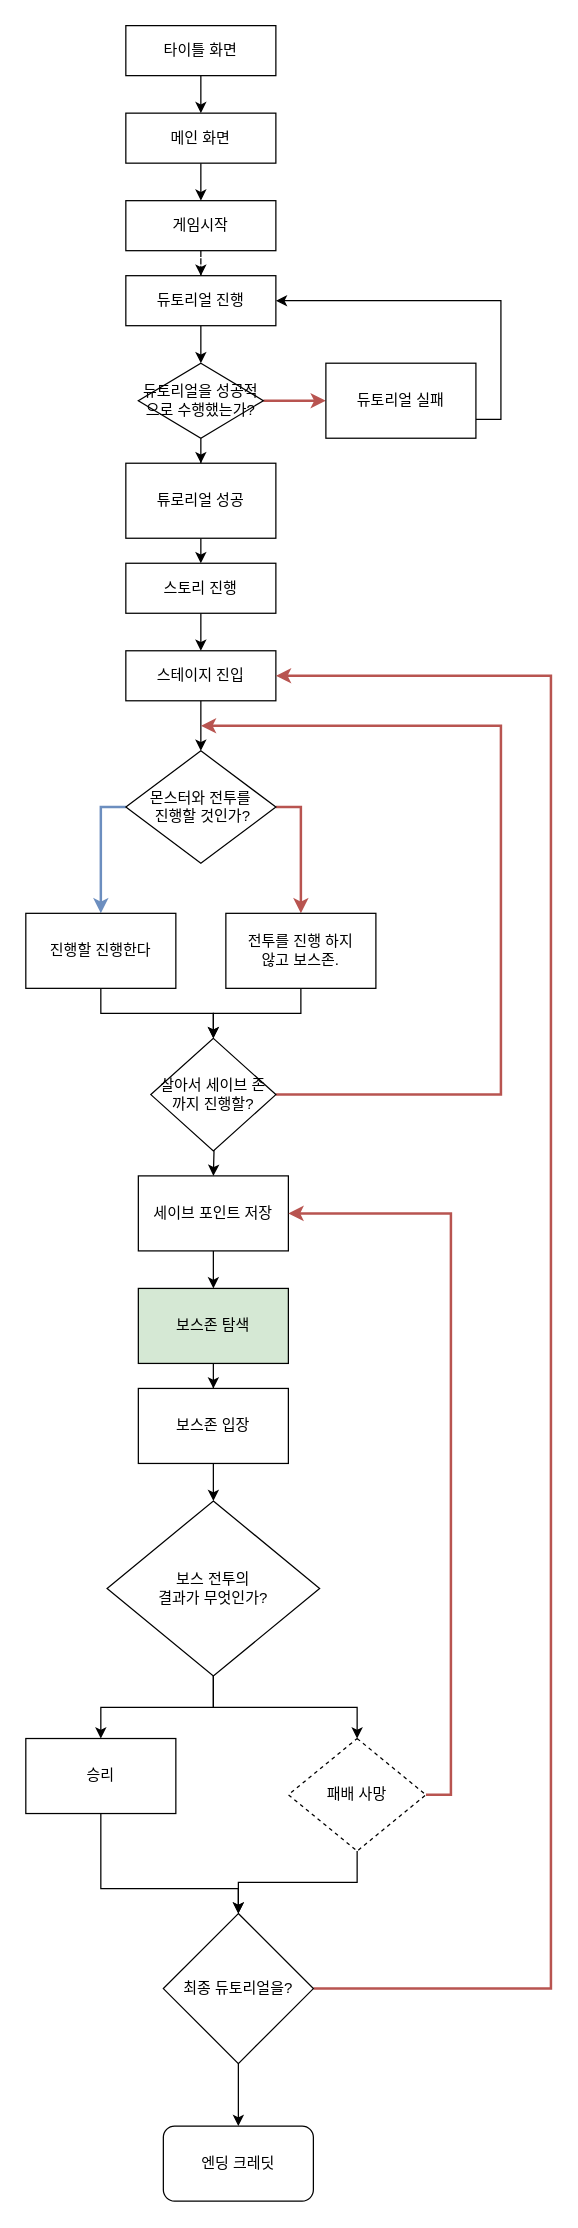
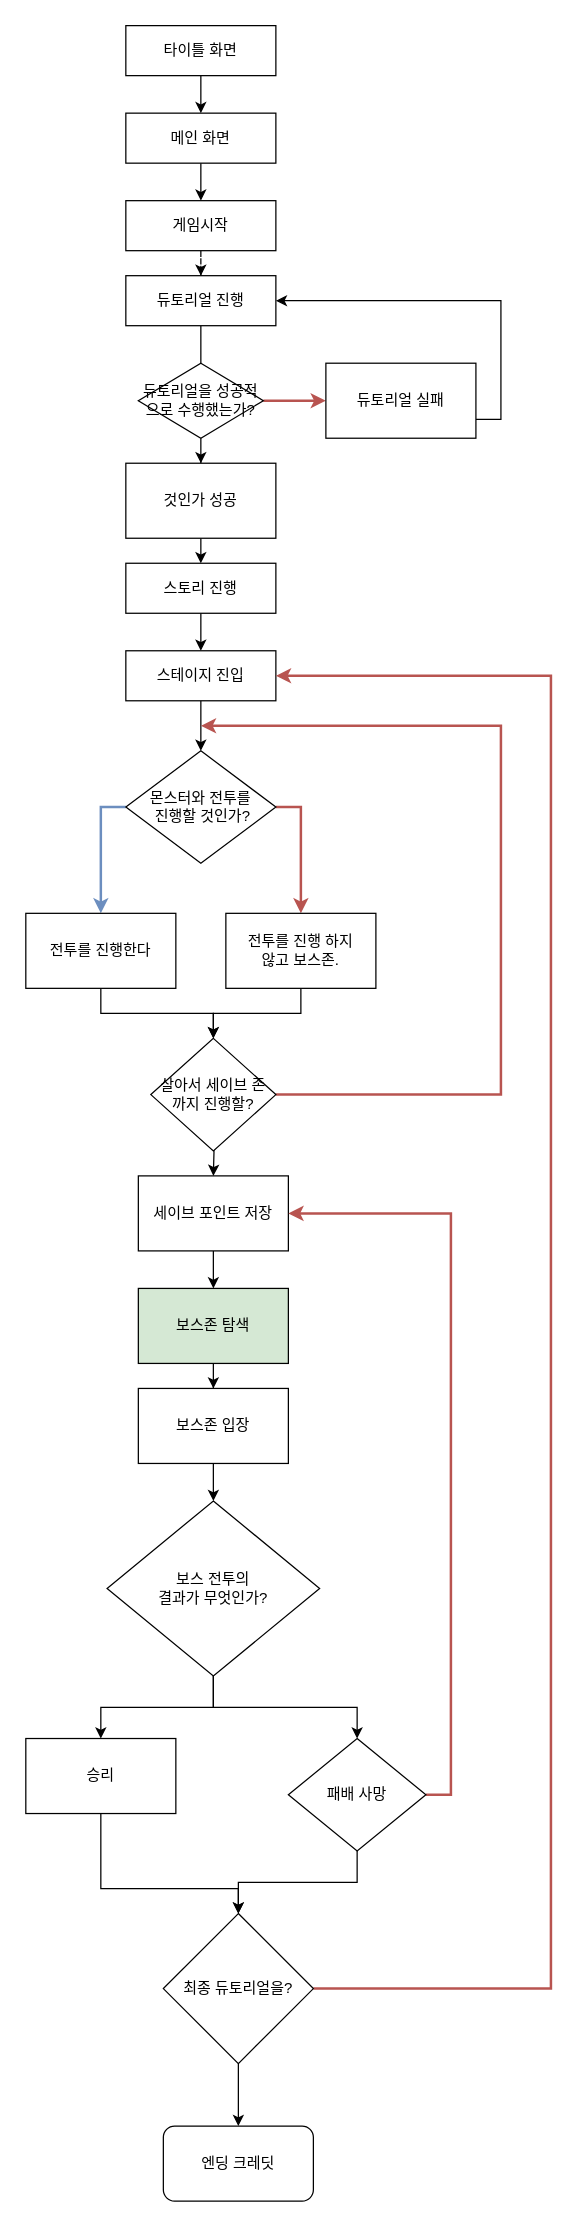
(201, 353) -> (201, 356)
(201, 501) -> (201, 501)
(101, 951) -> (101, 951)
(357, 1794) -> (357, 1794)
